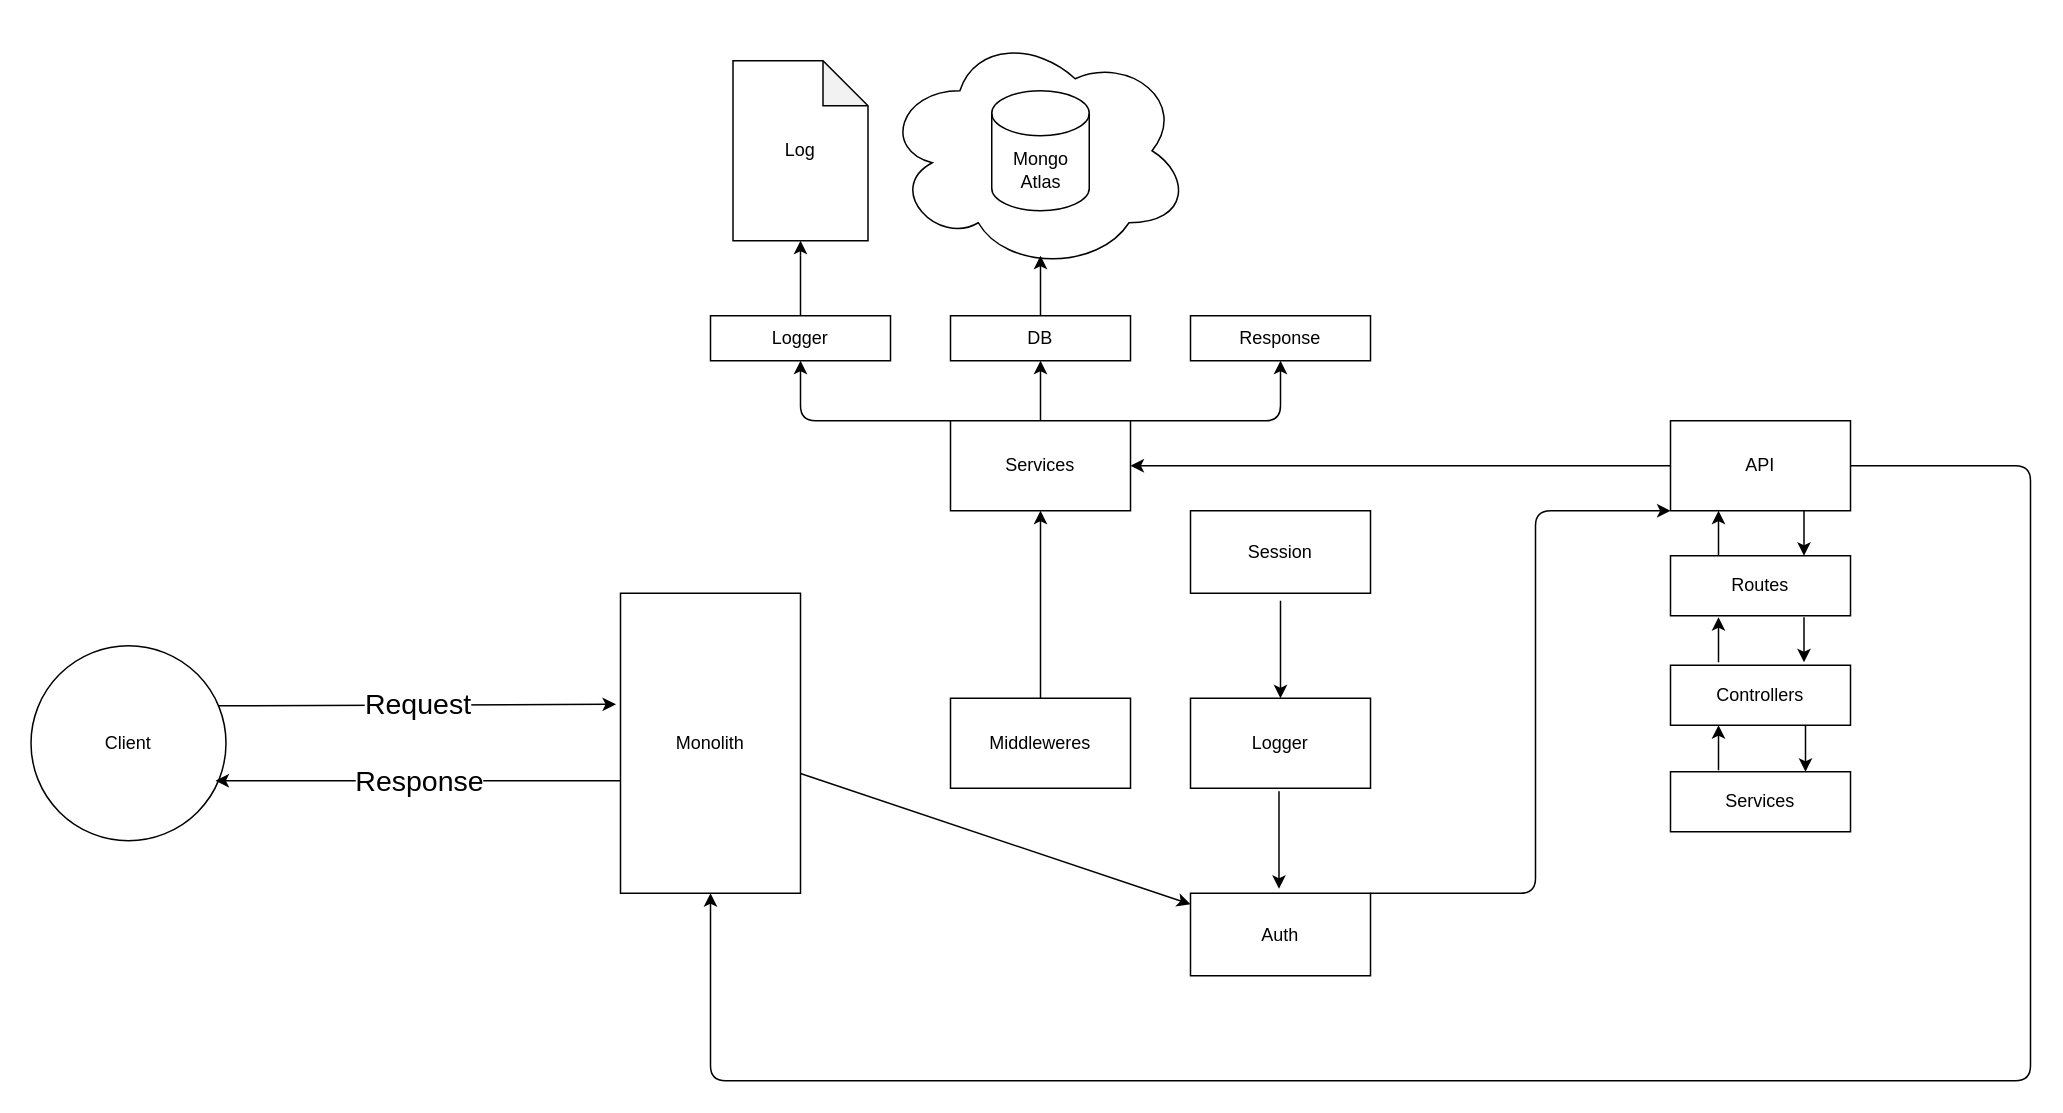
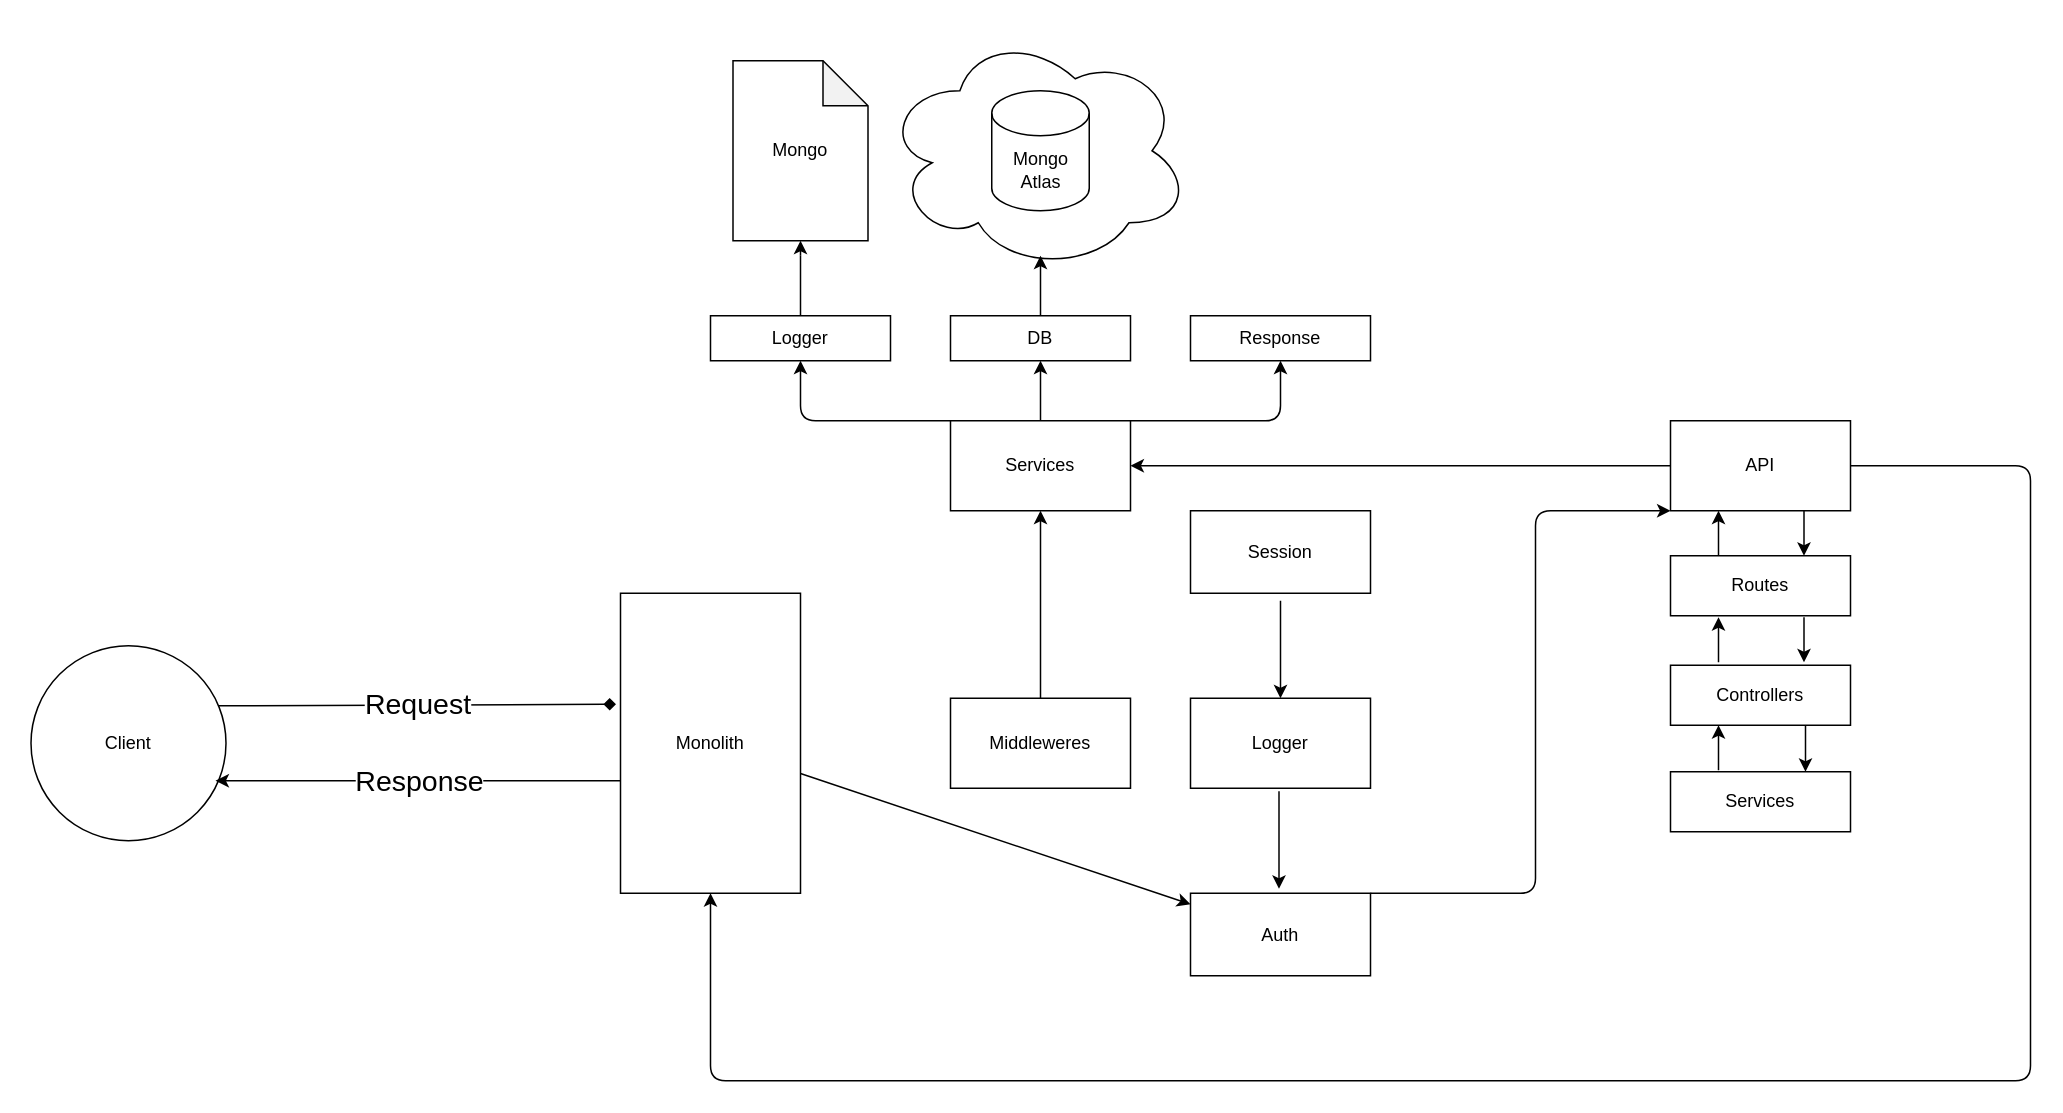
(800, 151) -> (800, 151)
(604, 704) -> (603, 704)
